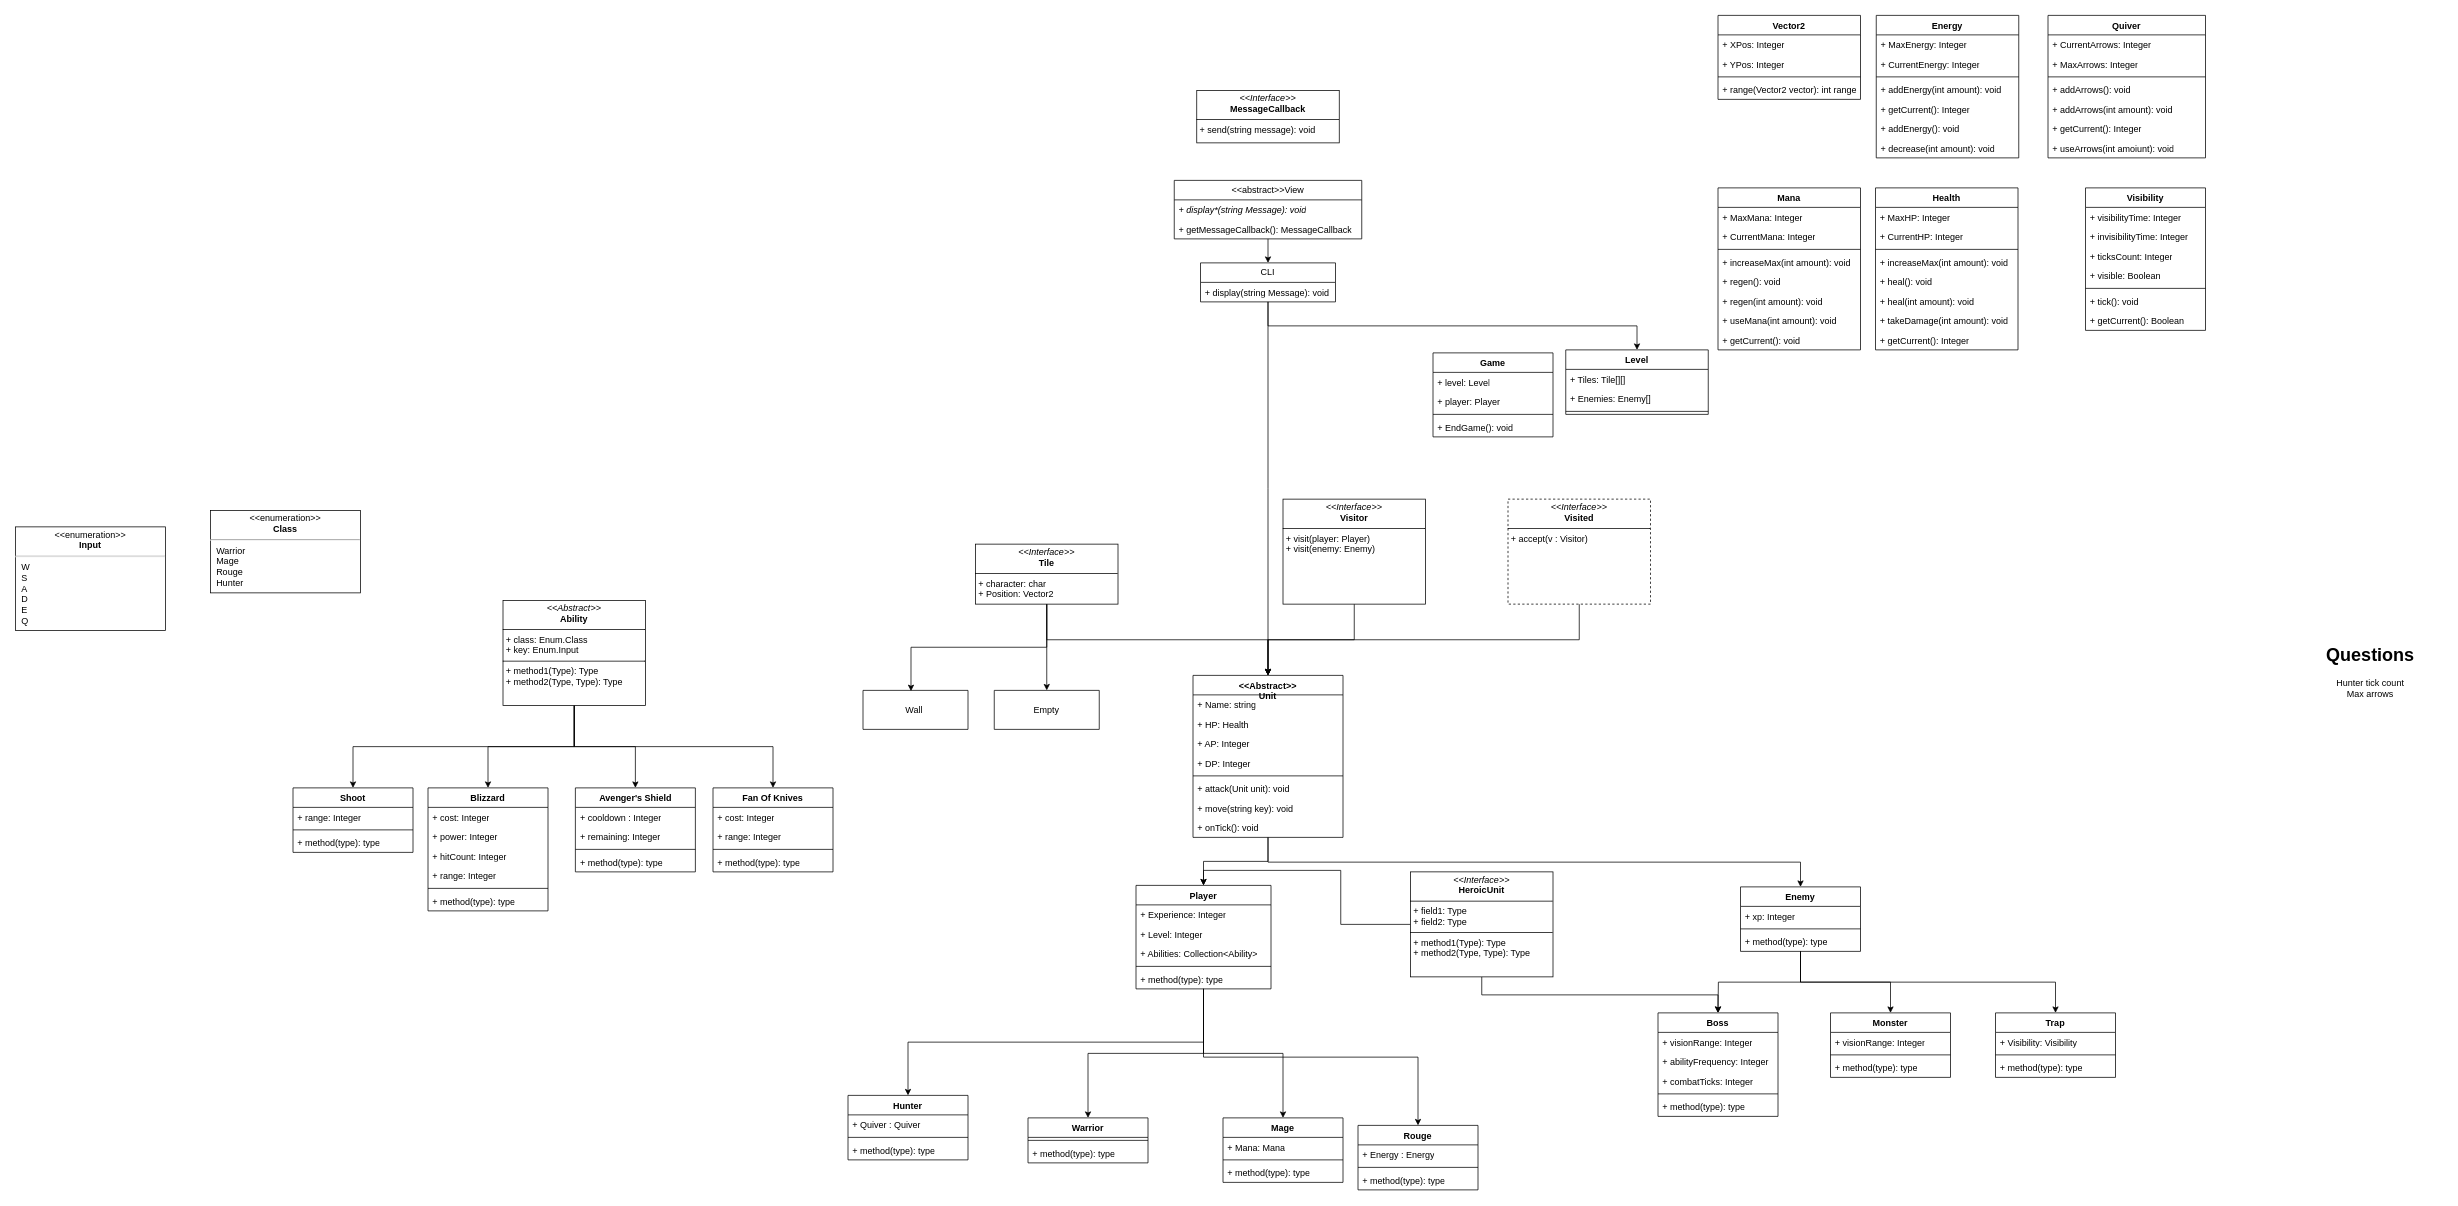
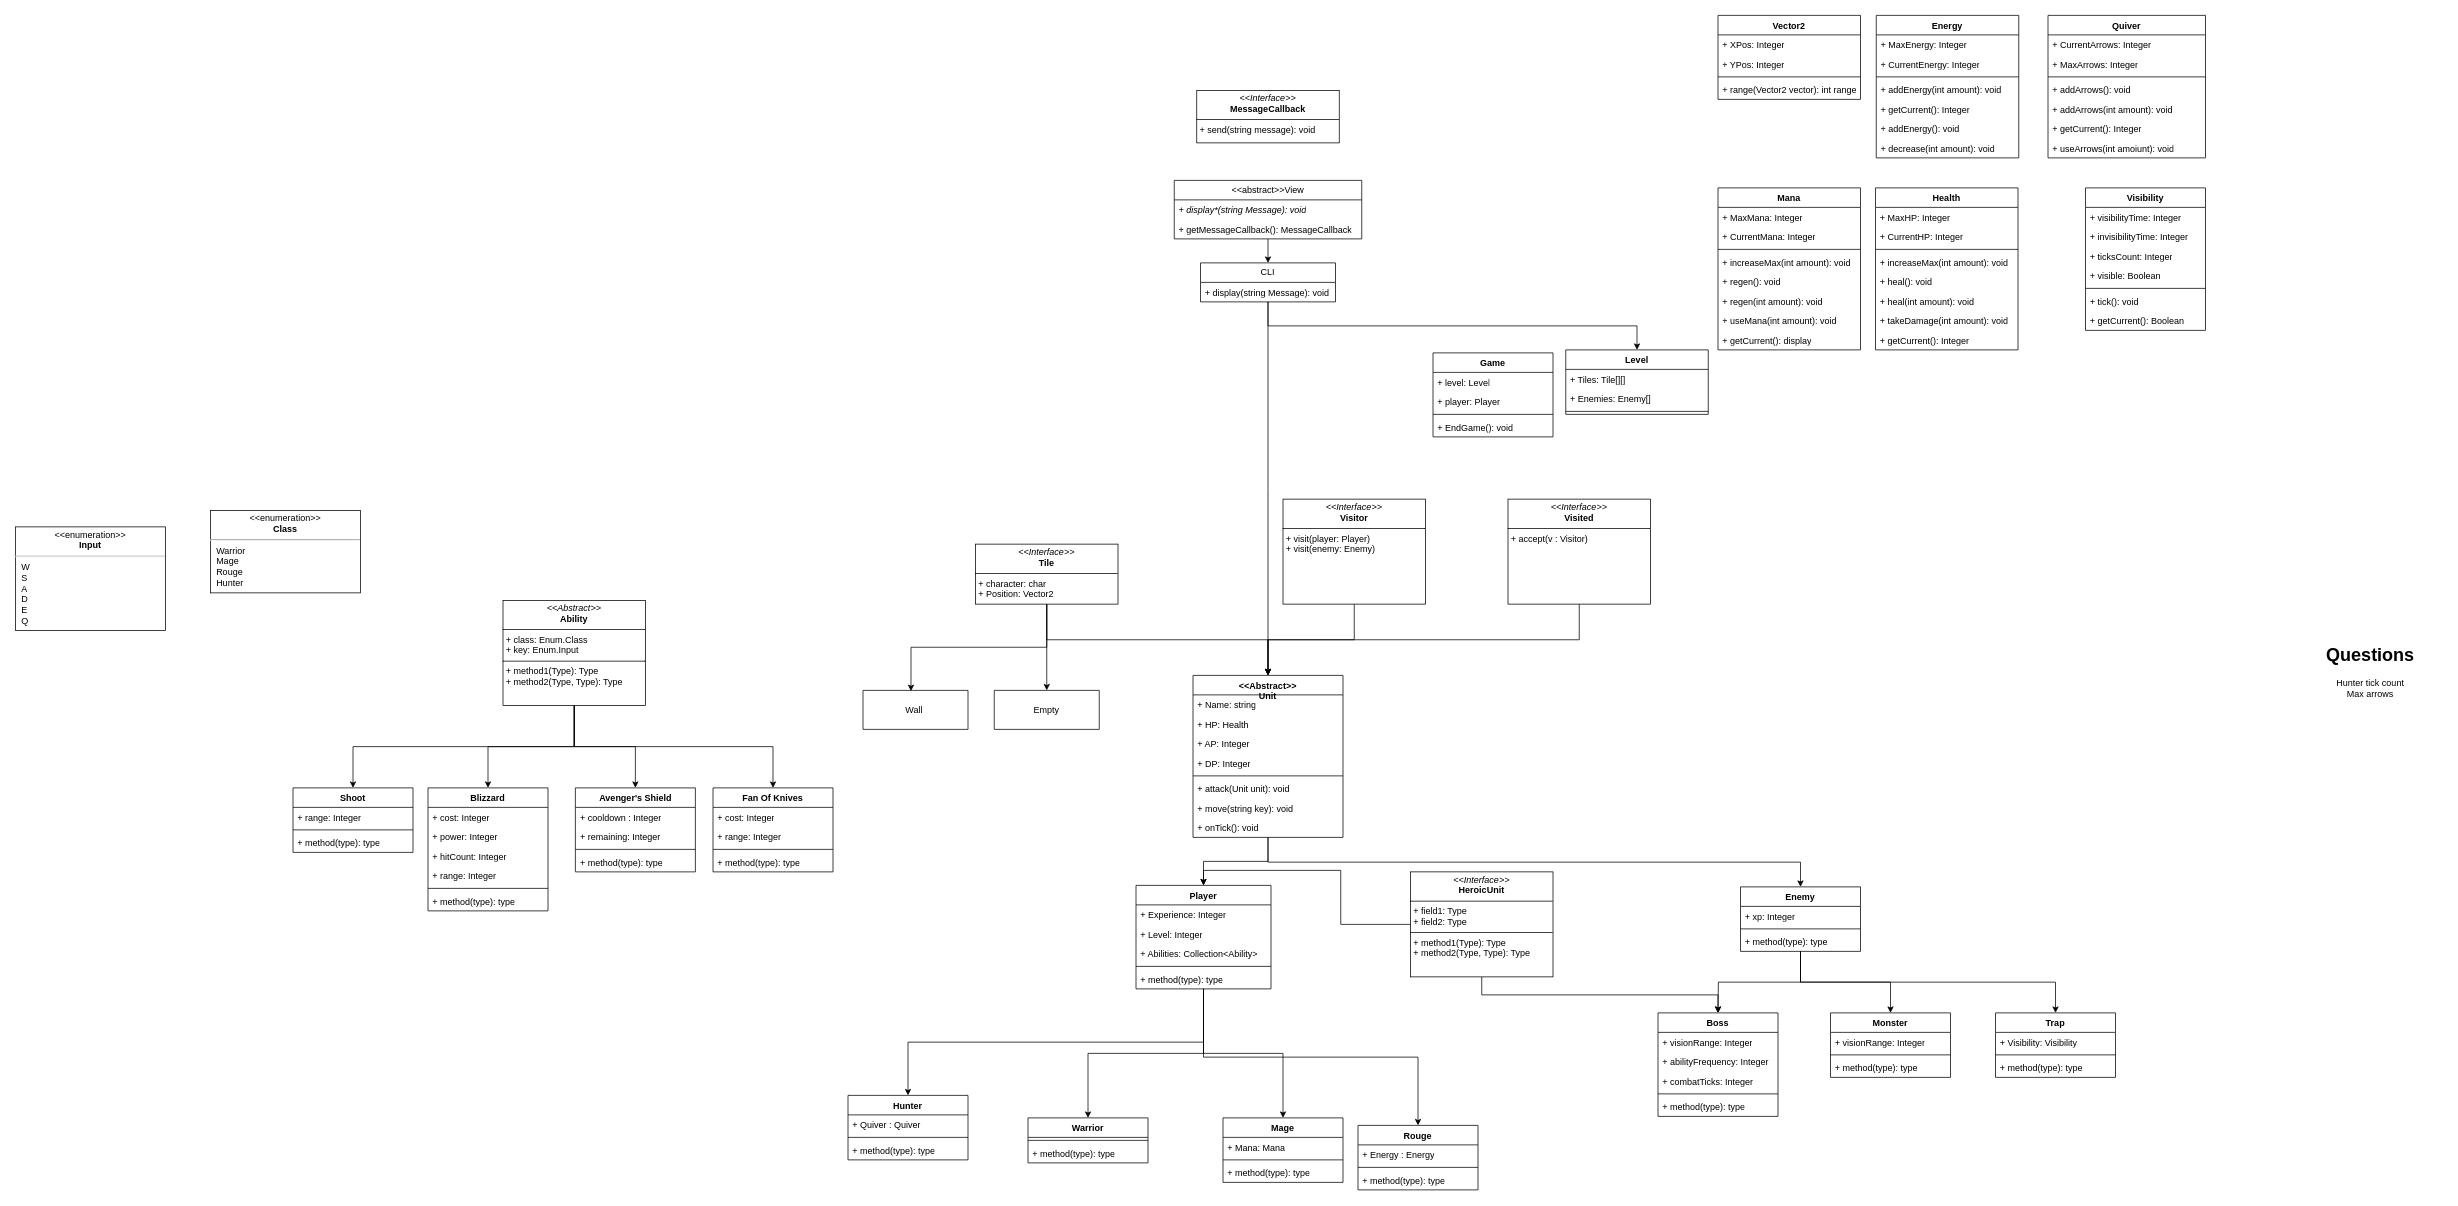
(1768, 341) -> (1774, 341)
(1579, 552) -> (1579, 552)
